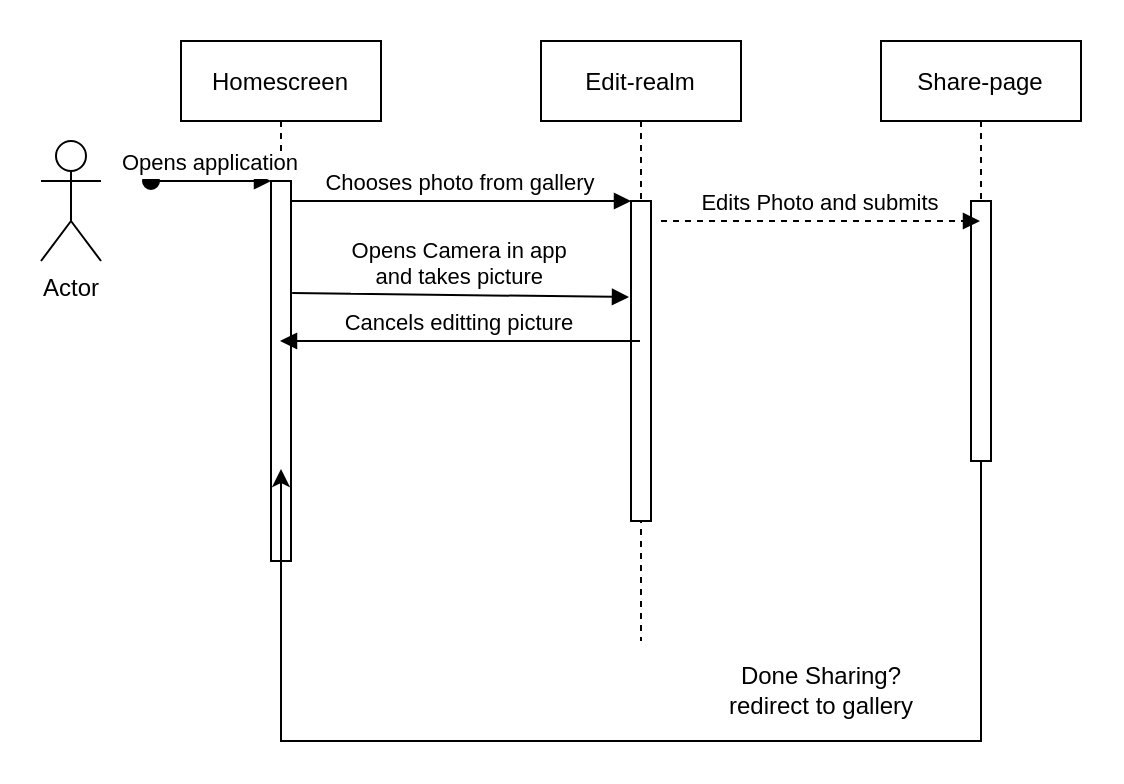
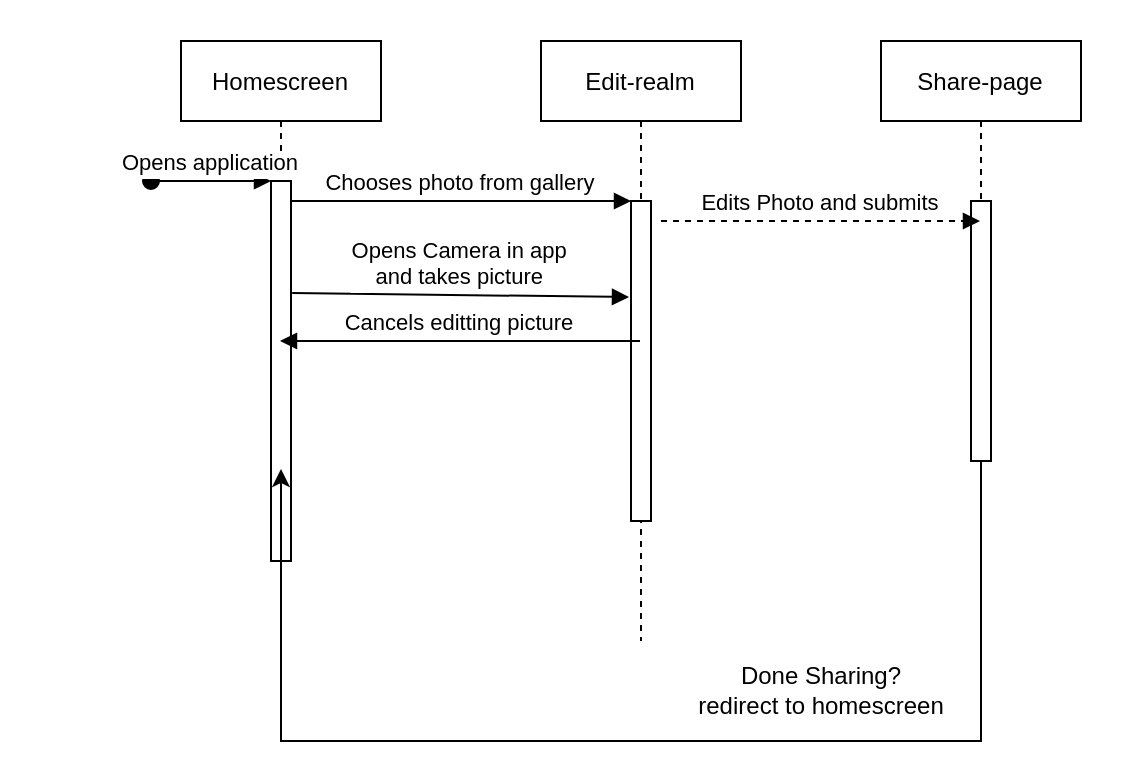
(71, 201) -> none
(822, 691) -> (822, 691)
